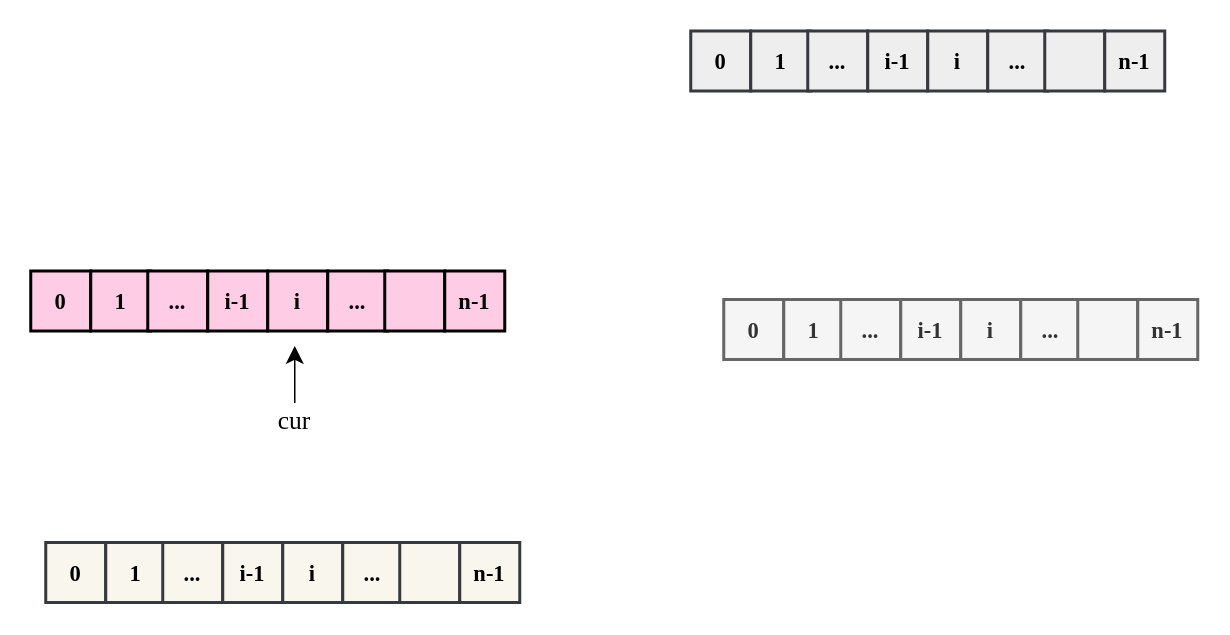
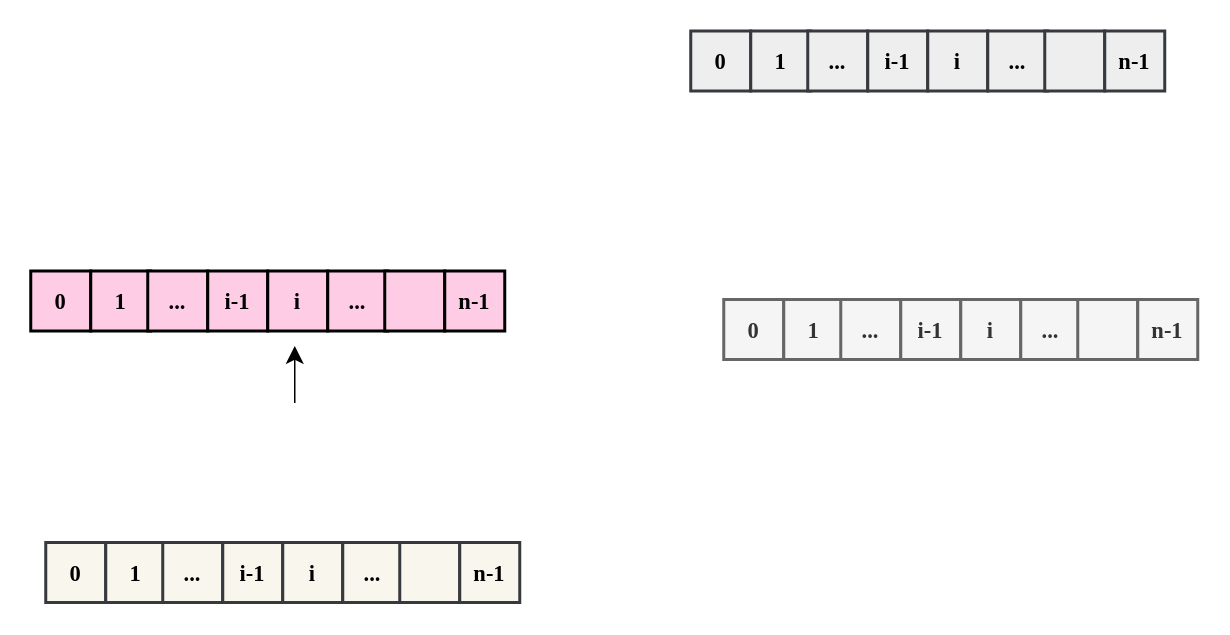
(295, 422) -> none
